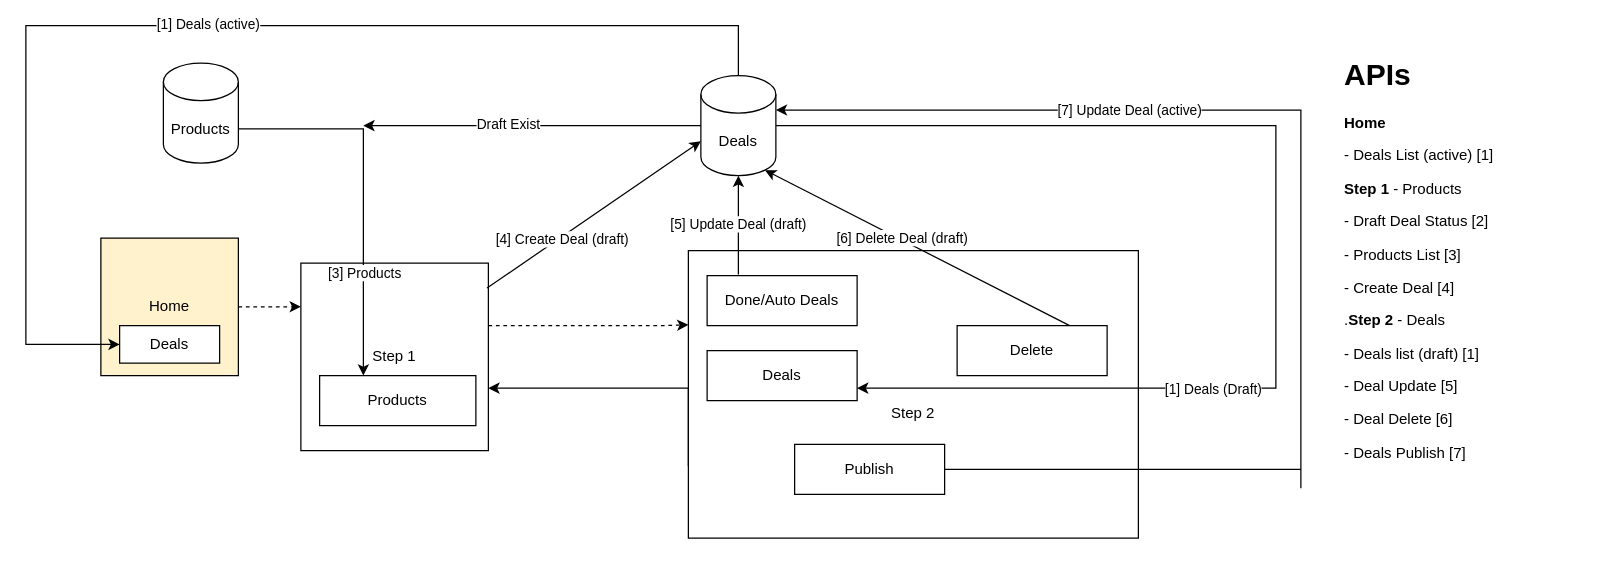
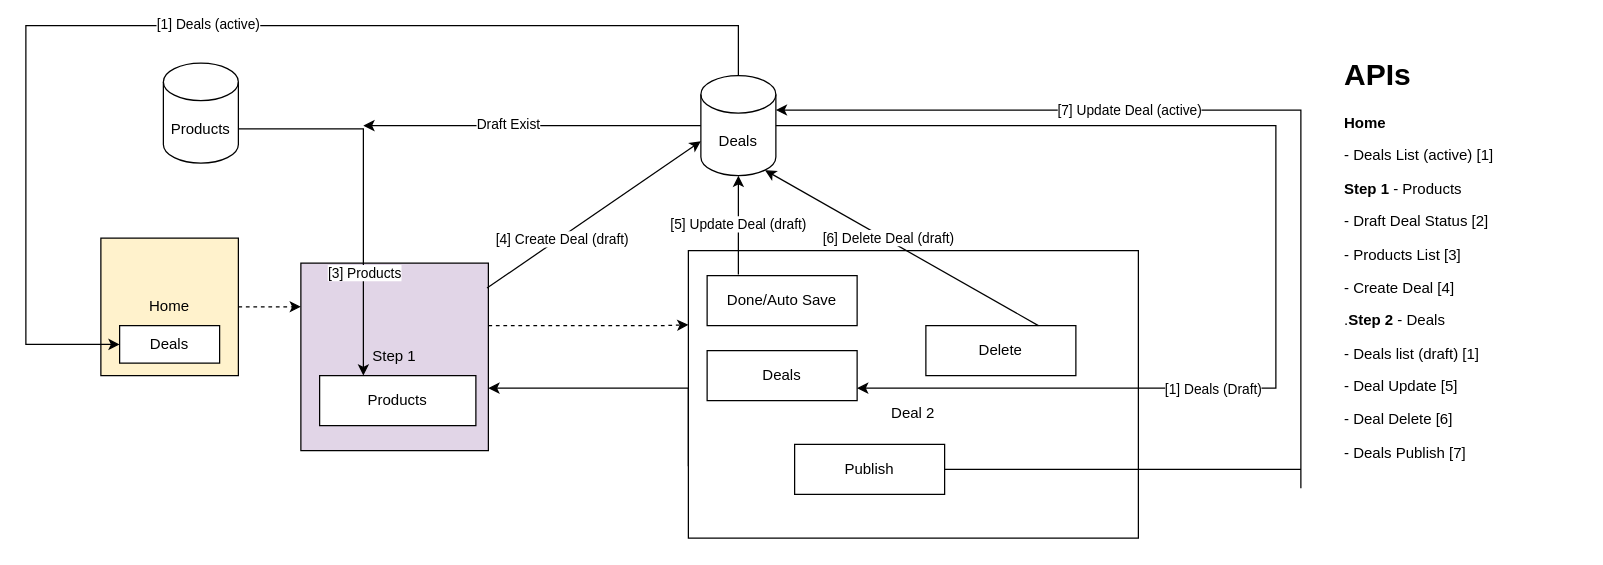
(782, 301) -> (782, 301)
(1032, 351) -> (1001, 351)
(394, 357) -> (394, 357)
(913, 394) -> (913, 394)
